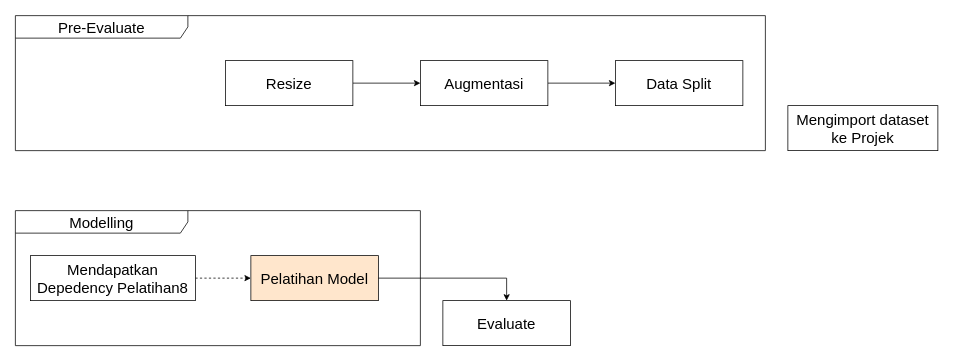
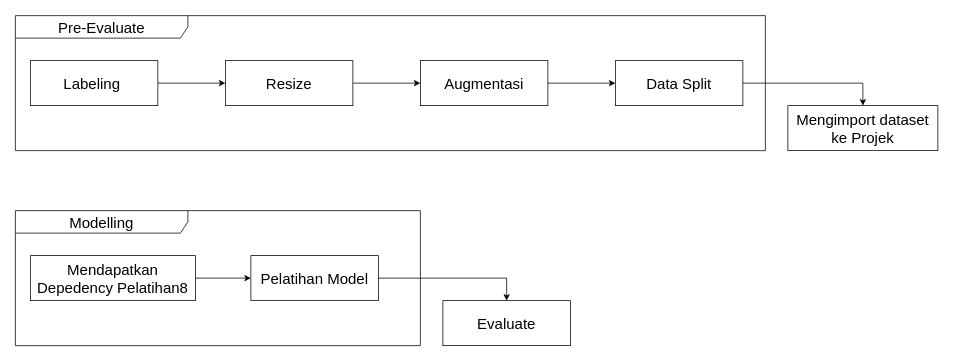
none -> (94, 83)
none -> (219, 83)
none -> (862, 83)
(221, 278) -> (221, 278)
(315, 278) -> (315, 278)
